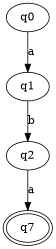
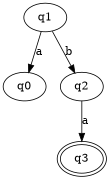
(28, 48) -> (36, 48)
(28, 228) -> (82, 159)
